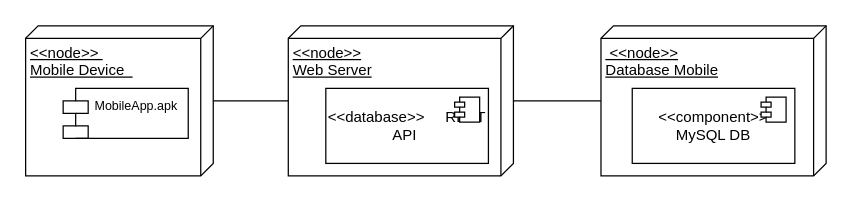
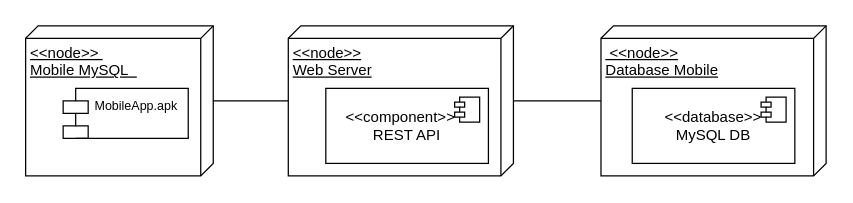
(77, 62) -> (75, 62)
(407, 126) -> (407, 126)
(713, 126) -> (713, 126)
